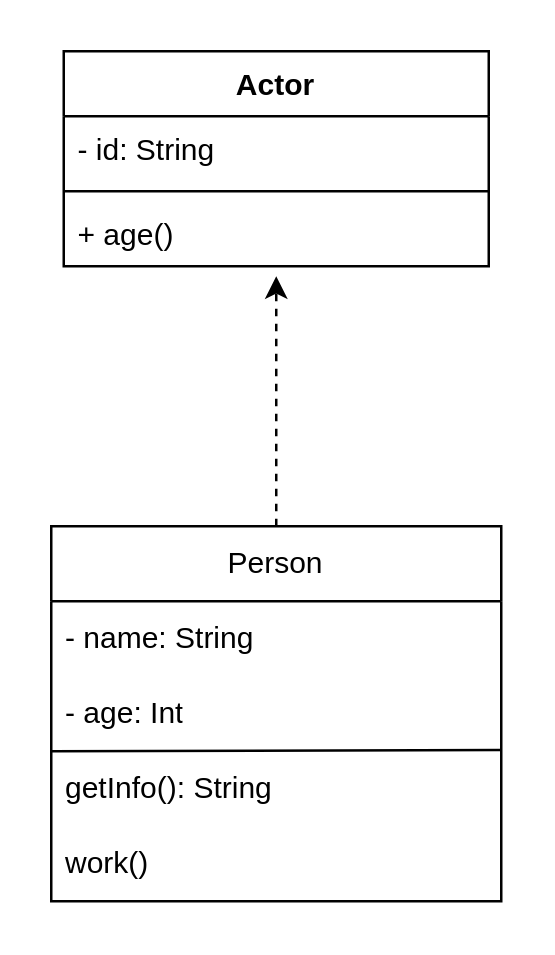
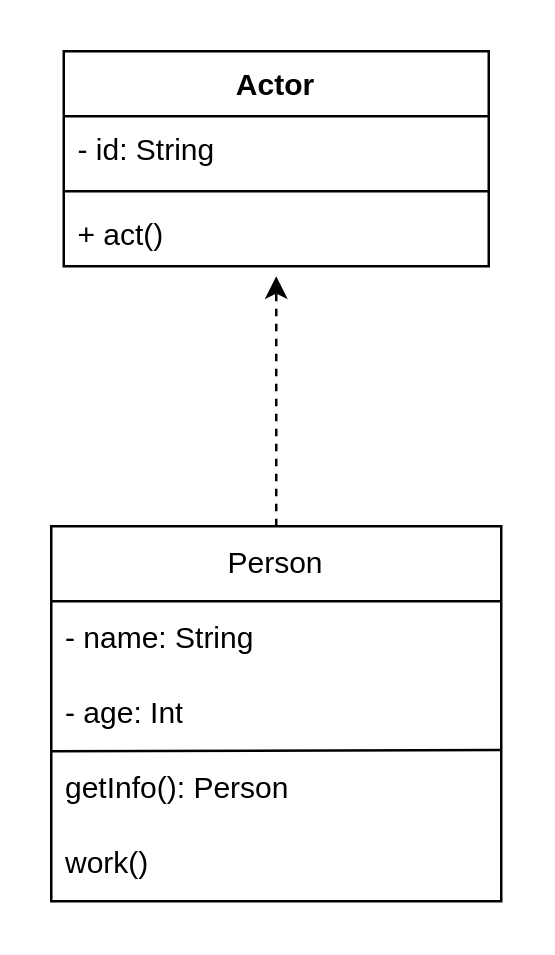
(134, 237) -> (134, 237)
(197, 789) -> (201, 789)
